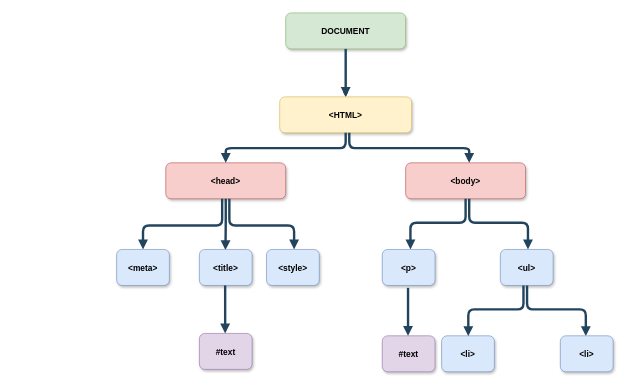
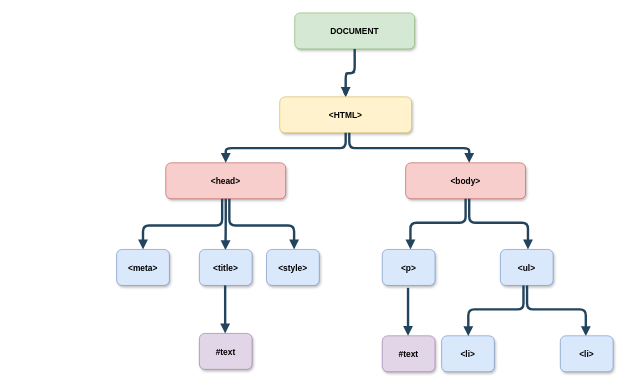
(346, 31) -> (355, 31)
